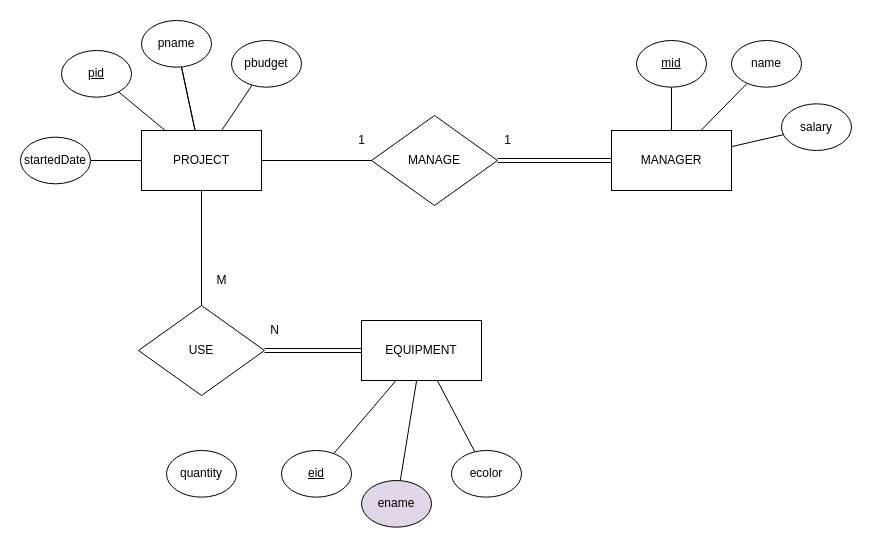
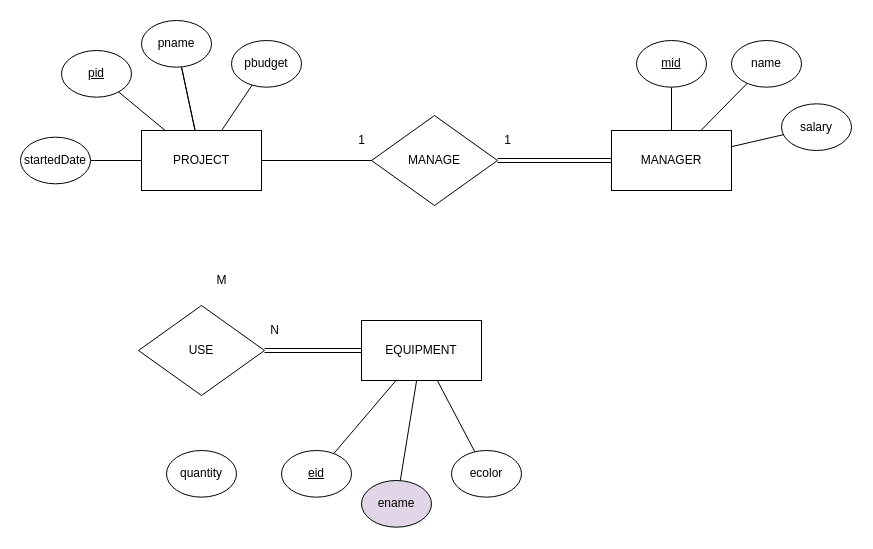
(202, 248) -> none
